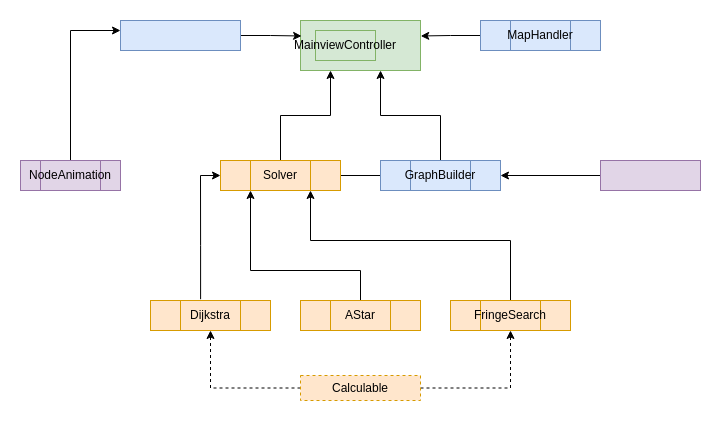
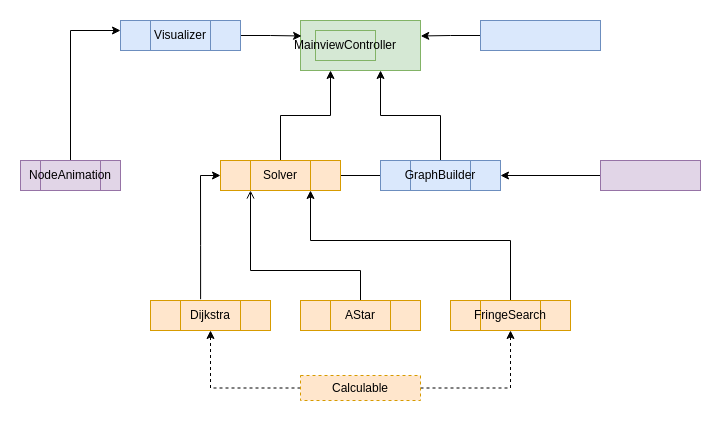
none -> (181, 36)
(541, 36) -> none
(251, 198) -> (251, 196)
